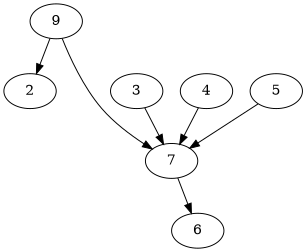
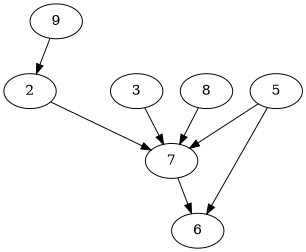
(206, 91) -> (206, 91)
(94, 98) -> (96, 124)
none -> (239, 157)
